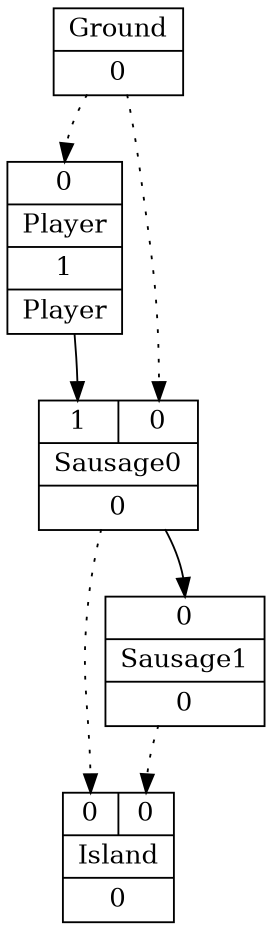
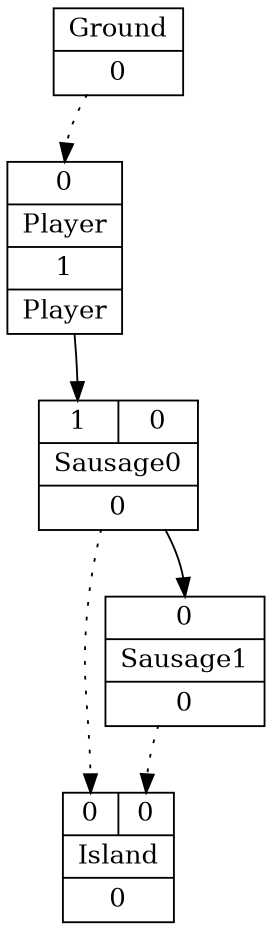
(149, 237) -> none
